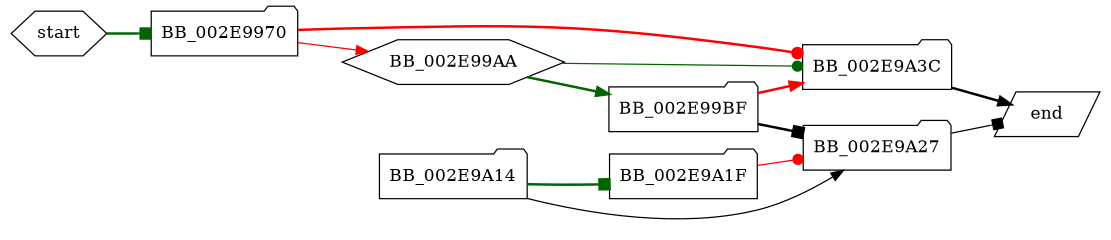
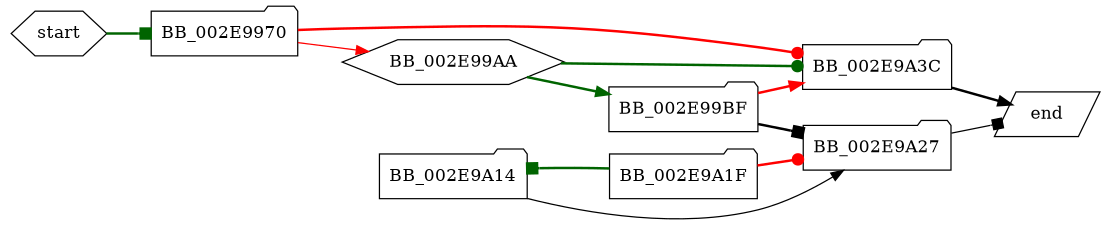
(677, 65) -> (677, 65)
(775, 163) -> (775, 163)
(562, 185) -> (575, 168)
